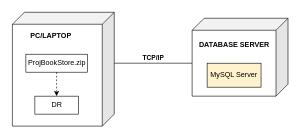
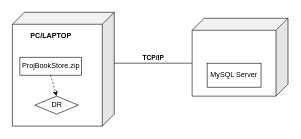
(234, 45) -> none
(57, 63) -> (51, 66)
(234, 75) -> (234, 75)
(57, 105) -> (57, 105)
